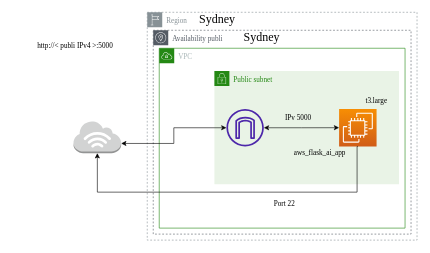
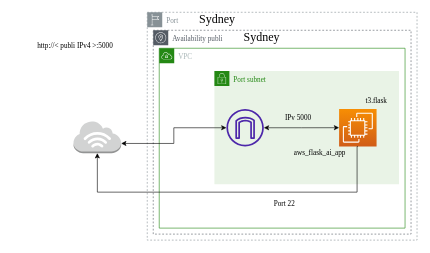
(178, 21) -> (175, 21)
(257, 80) -> (255, 80)
(377, 101) -> (377, 101)
